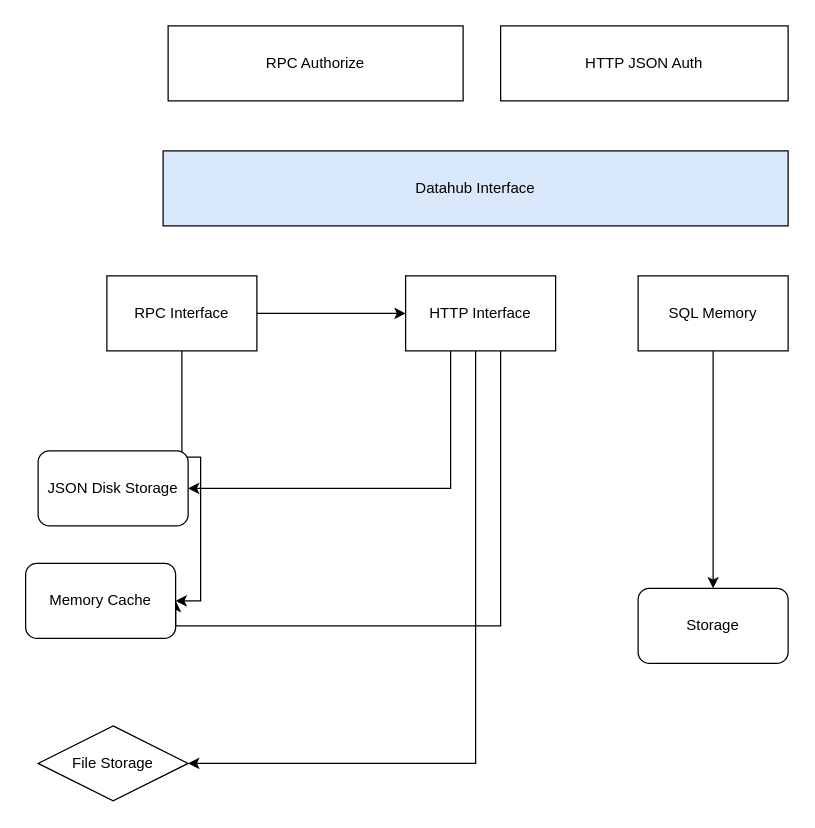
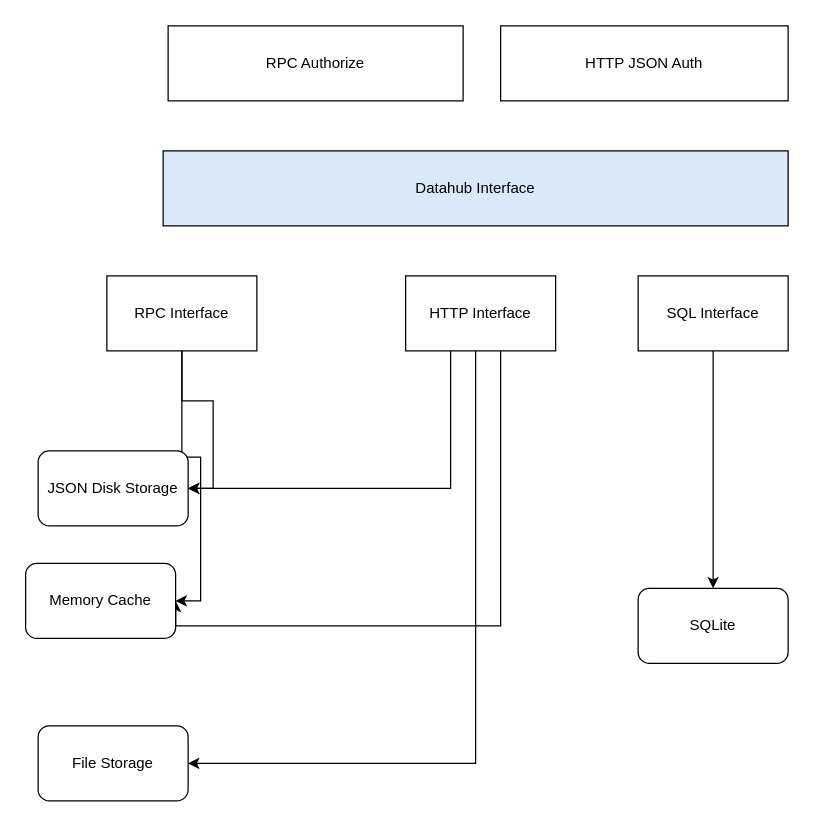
(327, 313) -> (213, 428)
(713, 313) -> (713, 313)
(713, 626) -> (713, 626)
(113, 763) -> (113, 763)
